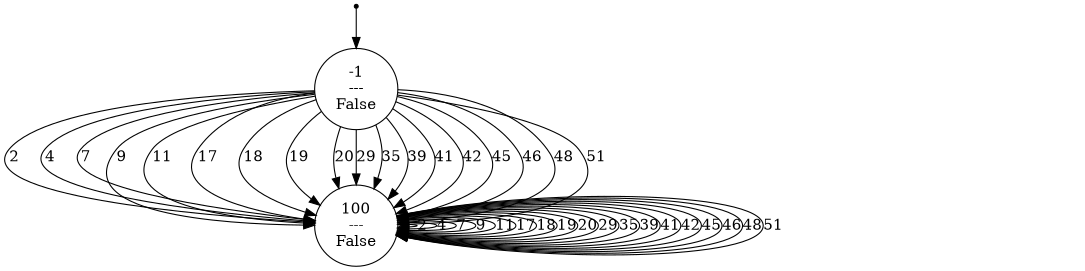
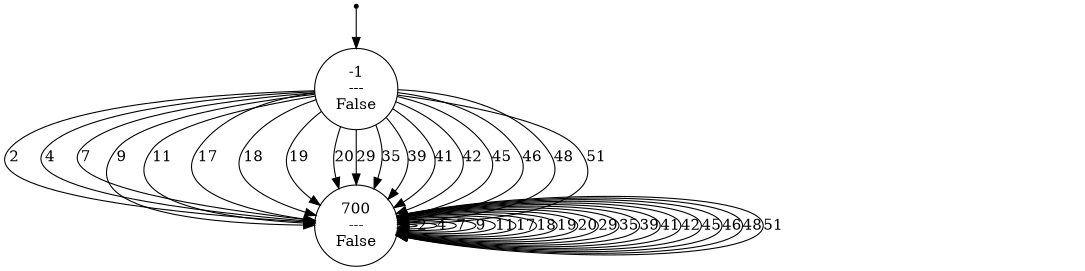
(356, 226) -> (356, 226)
